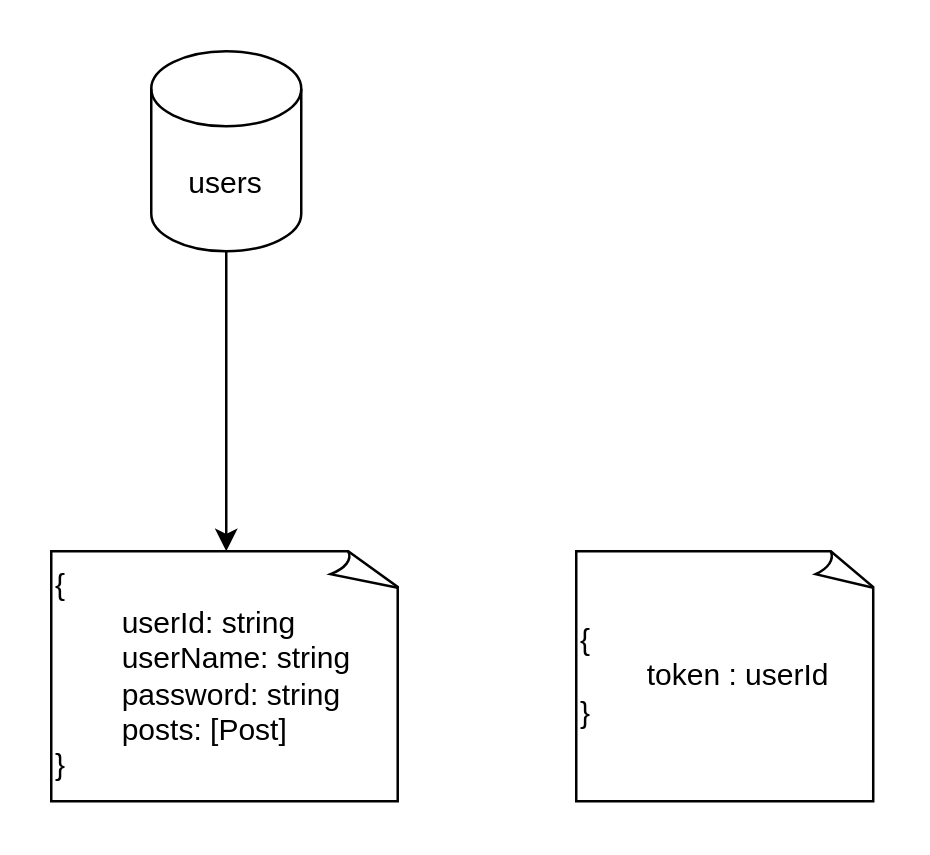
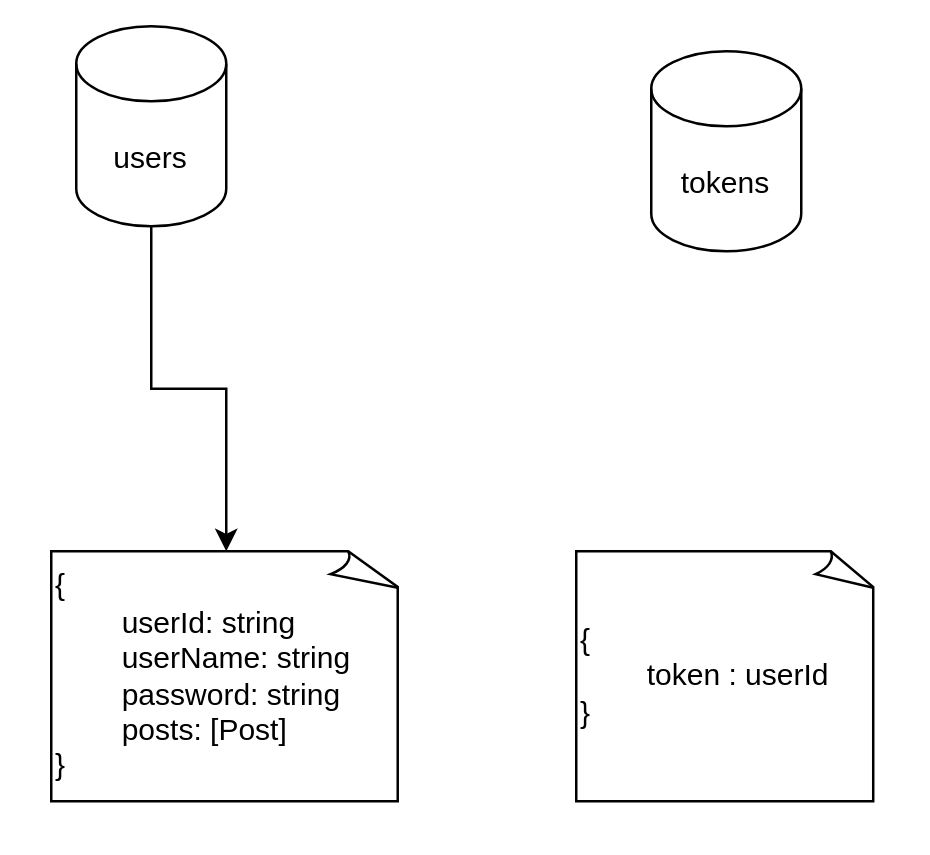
(226, 151) -> (151, 126)
none -> (726, 151)
